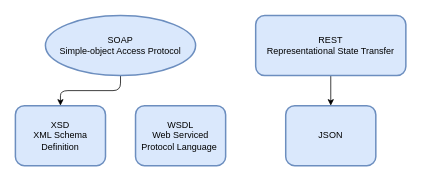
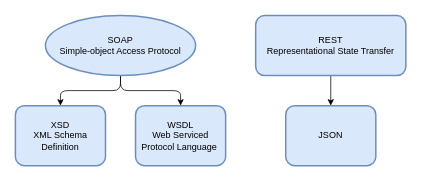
none -> (154, 90)
